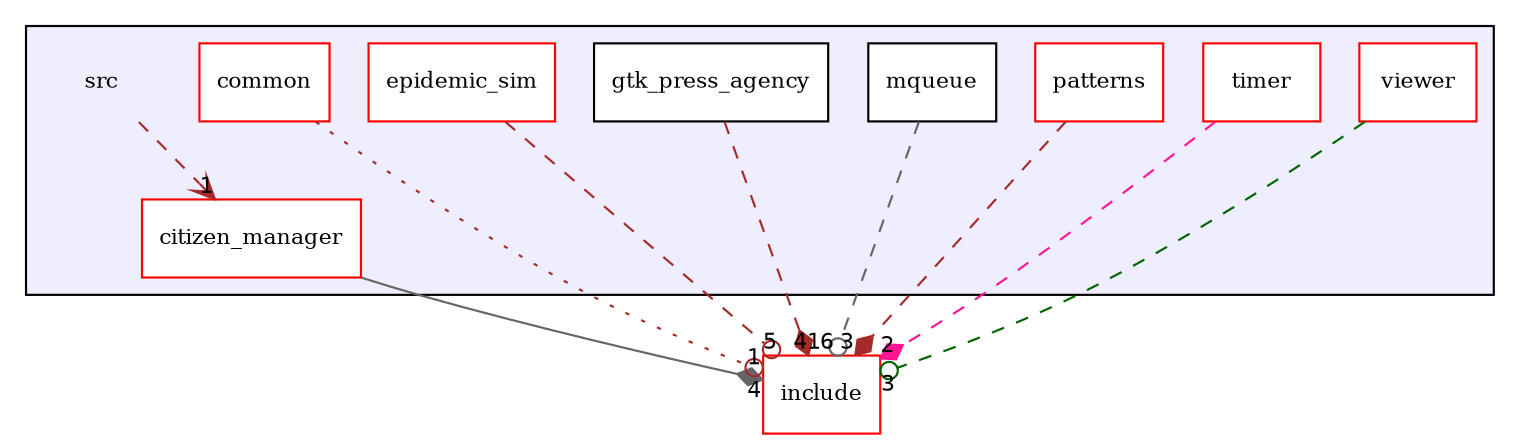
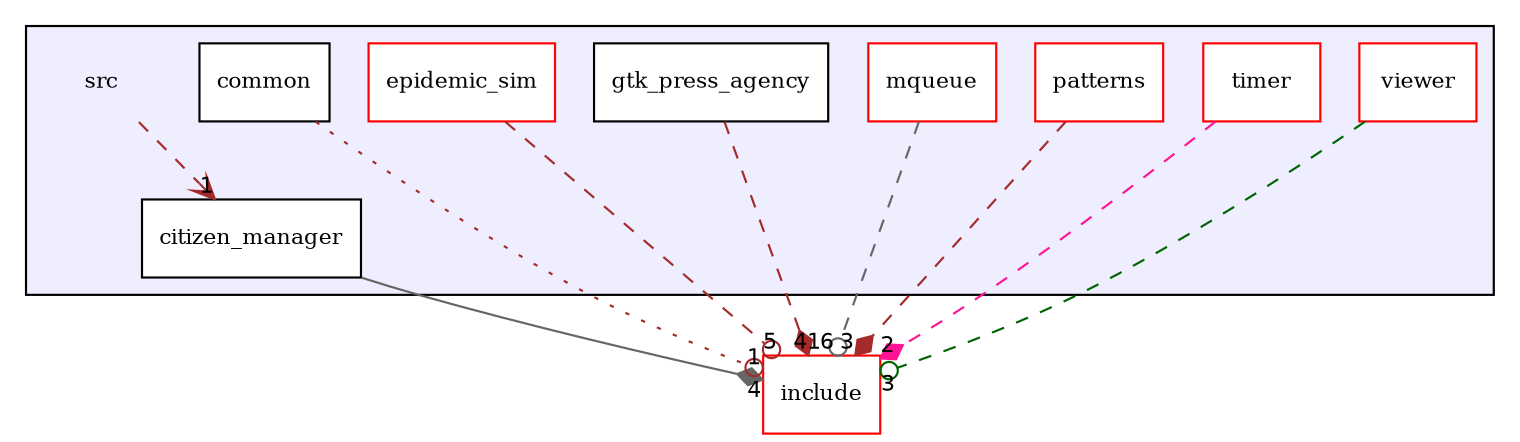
(265, 82) -> (265, 82)
(932, 82) -> (932, 82)
(251, 238) -> (251, 238)
